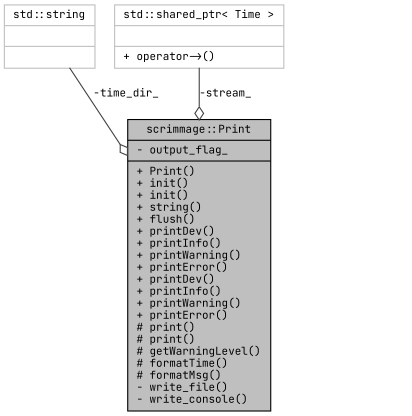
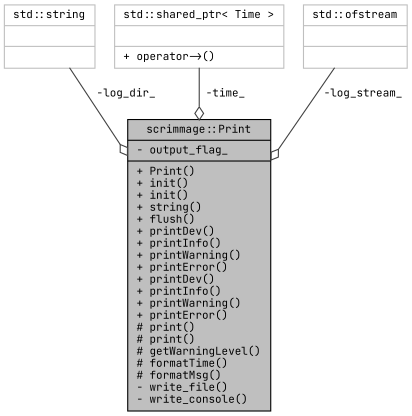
none -> (355, 37)
(123, 94) -> (123, 94)
(223, 94) -> (223, 94)
